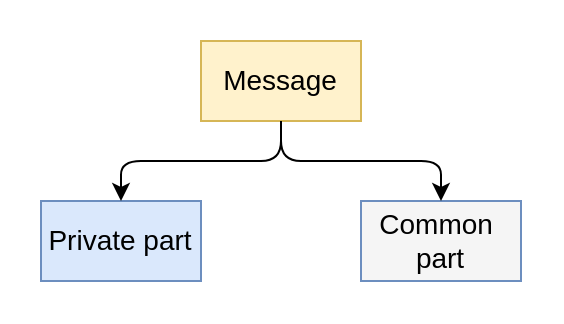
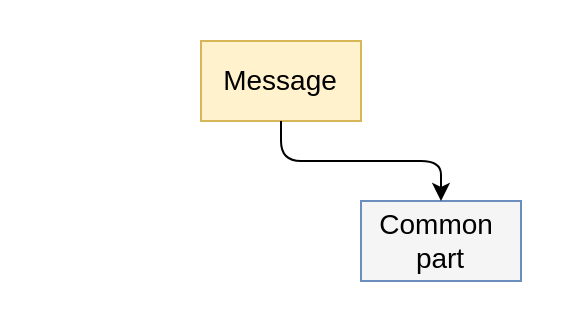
(192, 161) -> none
(121, 241) -> none
